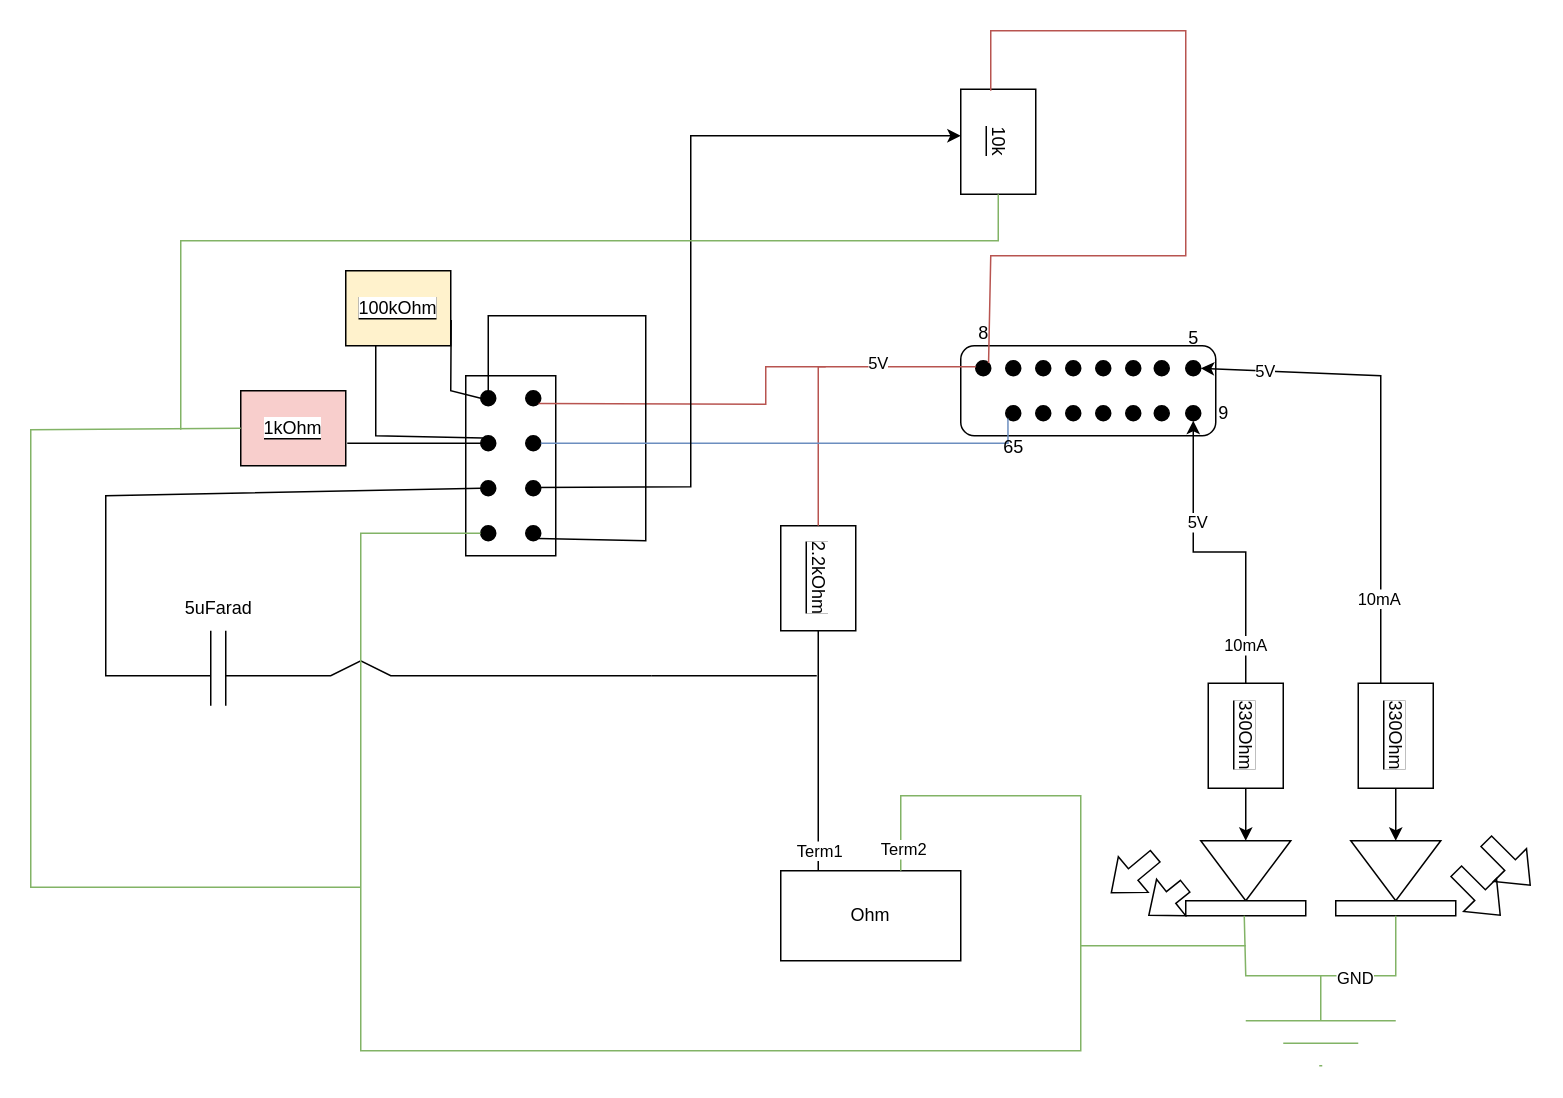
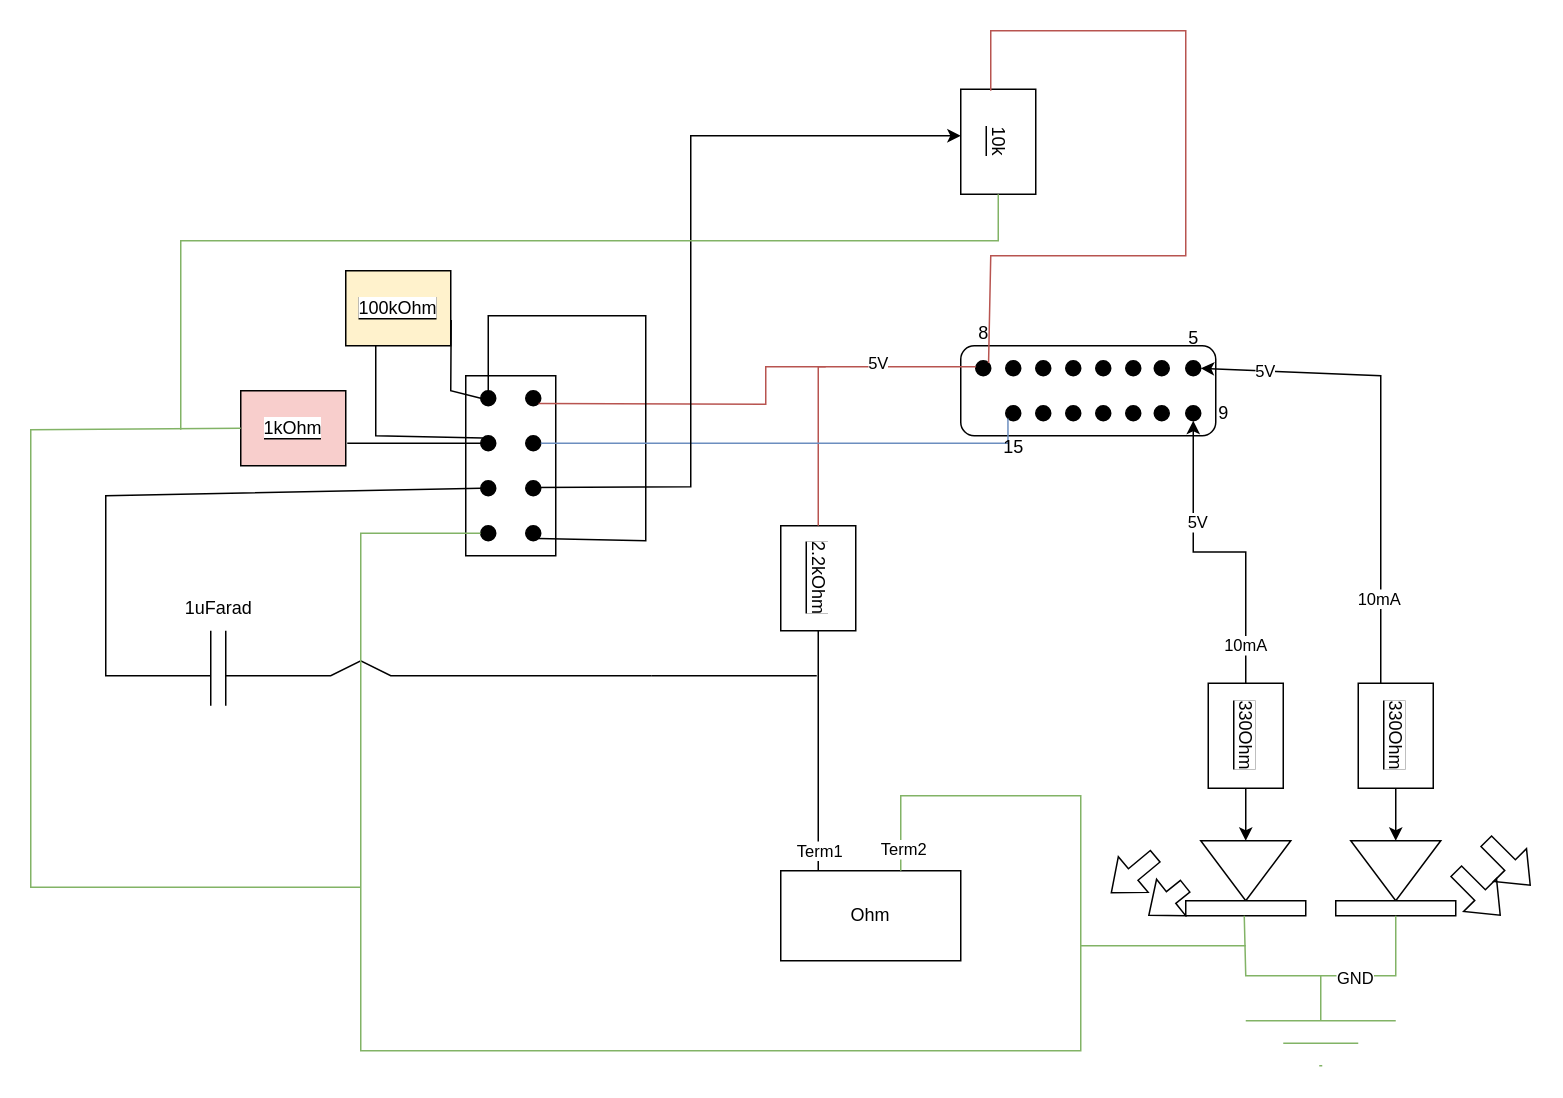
(1014, 448) -> (1014, 448)
(219, 608) -> (219, 608)
